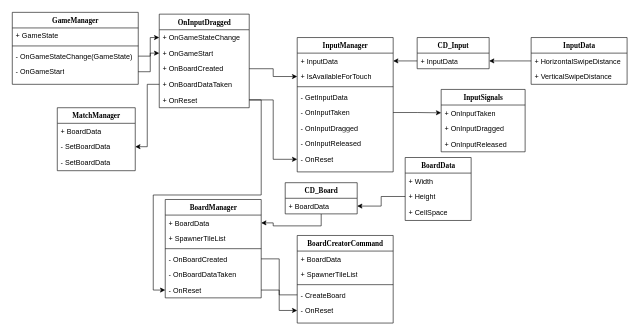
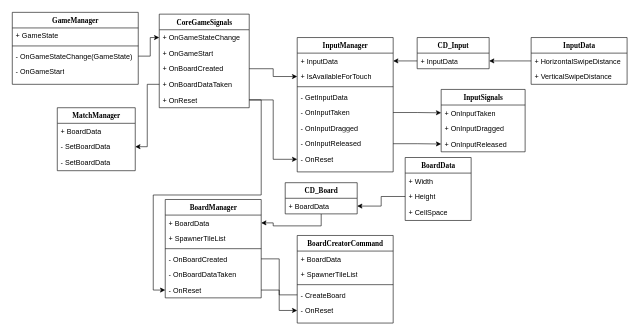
(205, 23) -> (205, 23)
(150, 72) -> none
none -> (435, 144)
